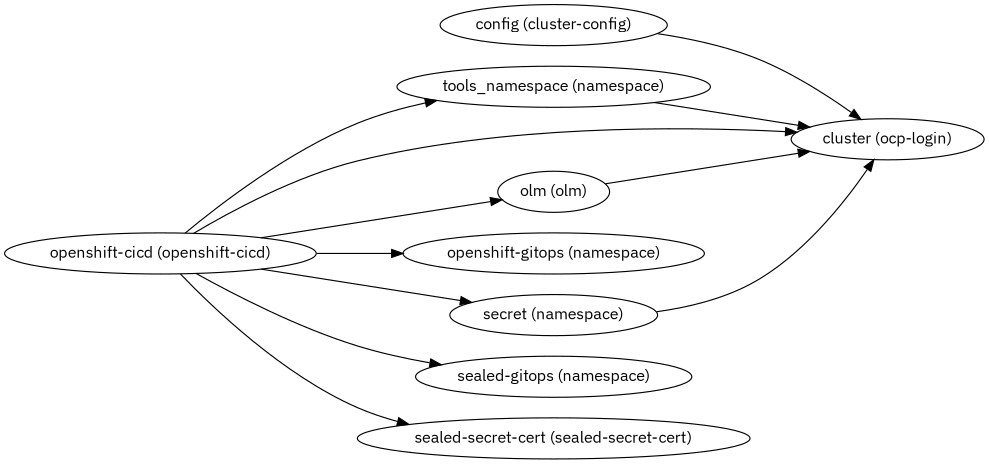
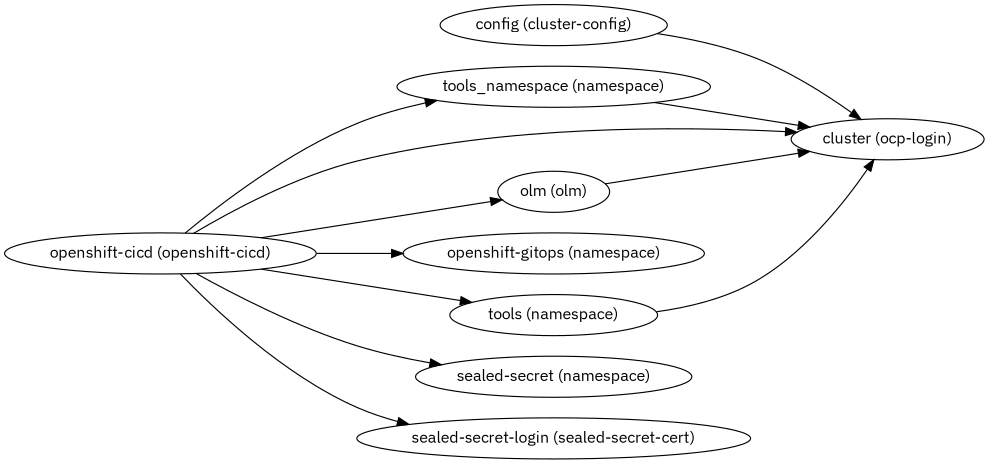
(554, 315) -> (554, 315)
(554, 377) -> (554, 377)
(554, 438) -> (554, 438)
